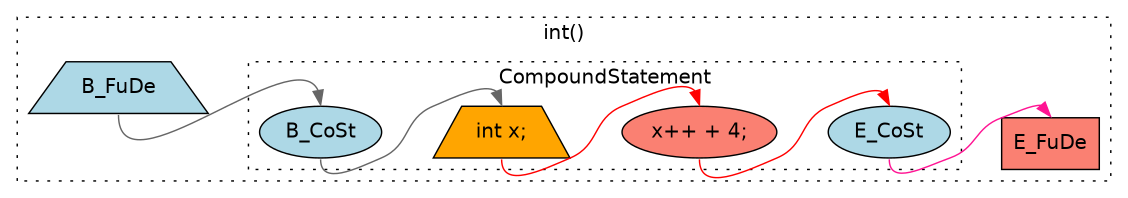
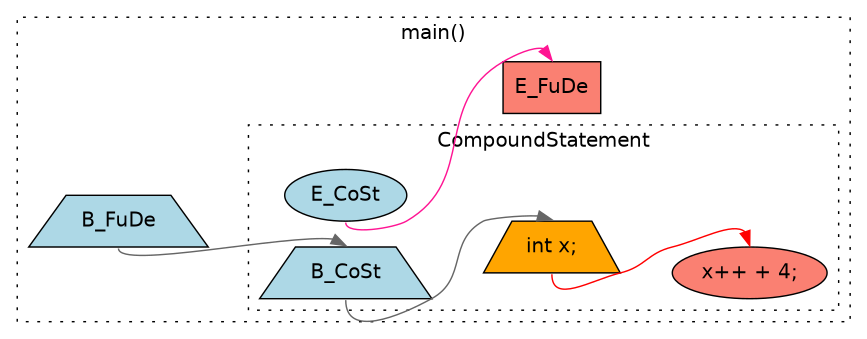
(564, 34) -> (434, 34)
(321, 132) -> (346, 273)
(793, 147) -> none
